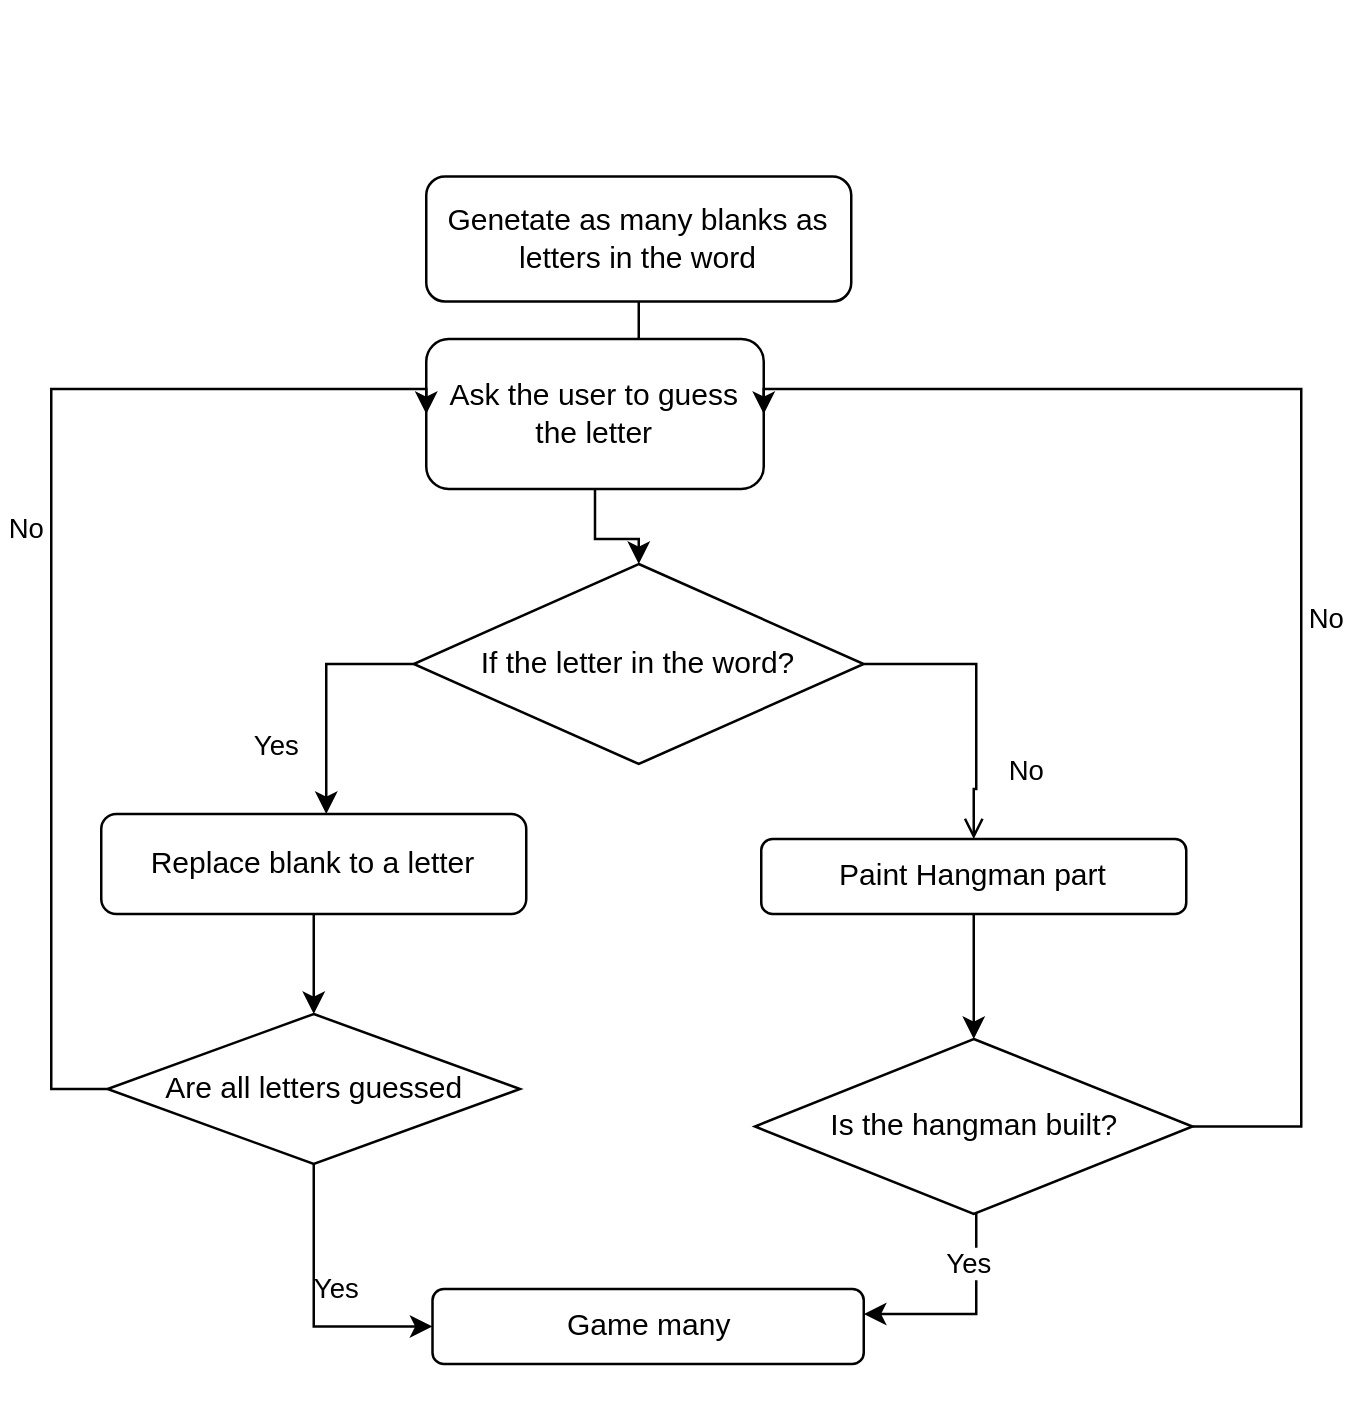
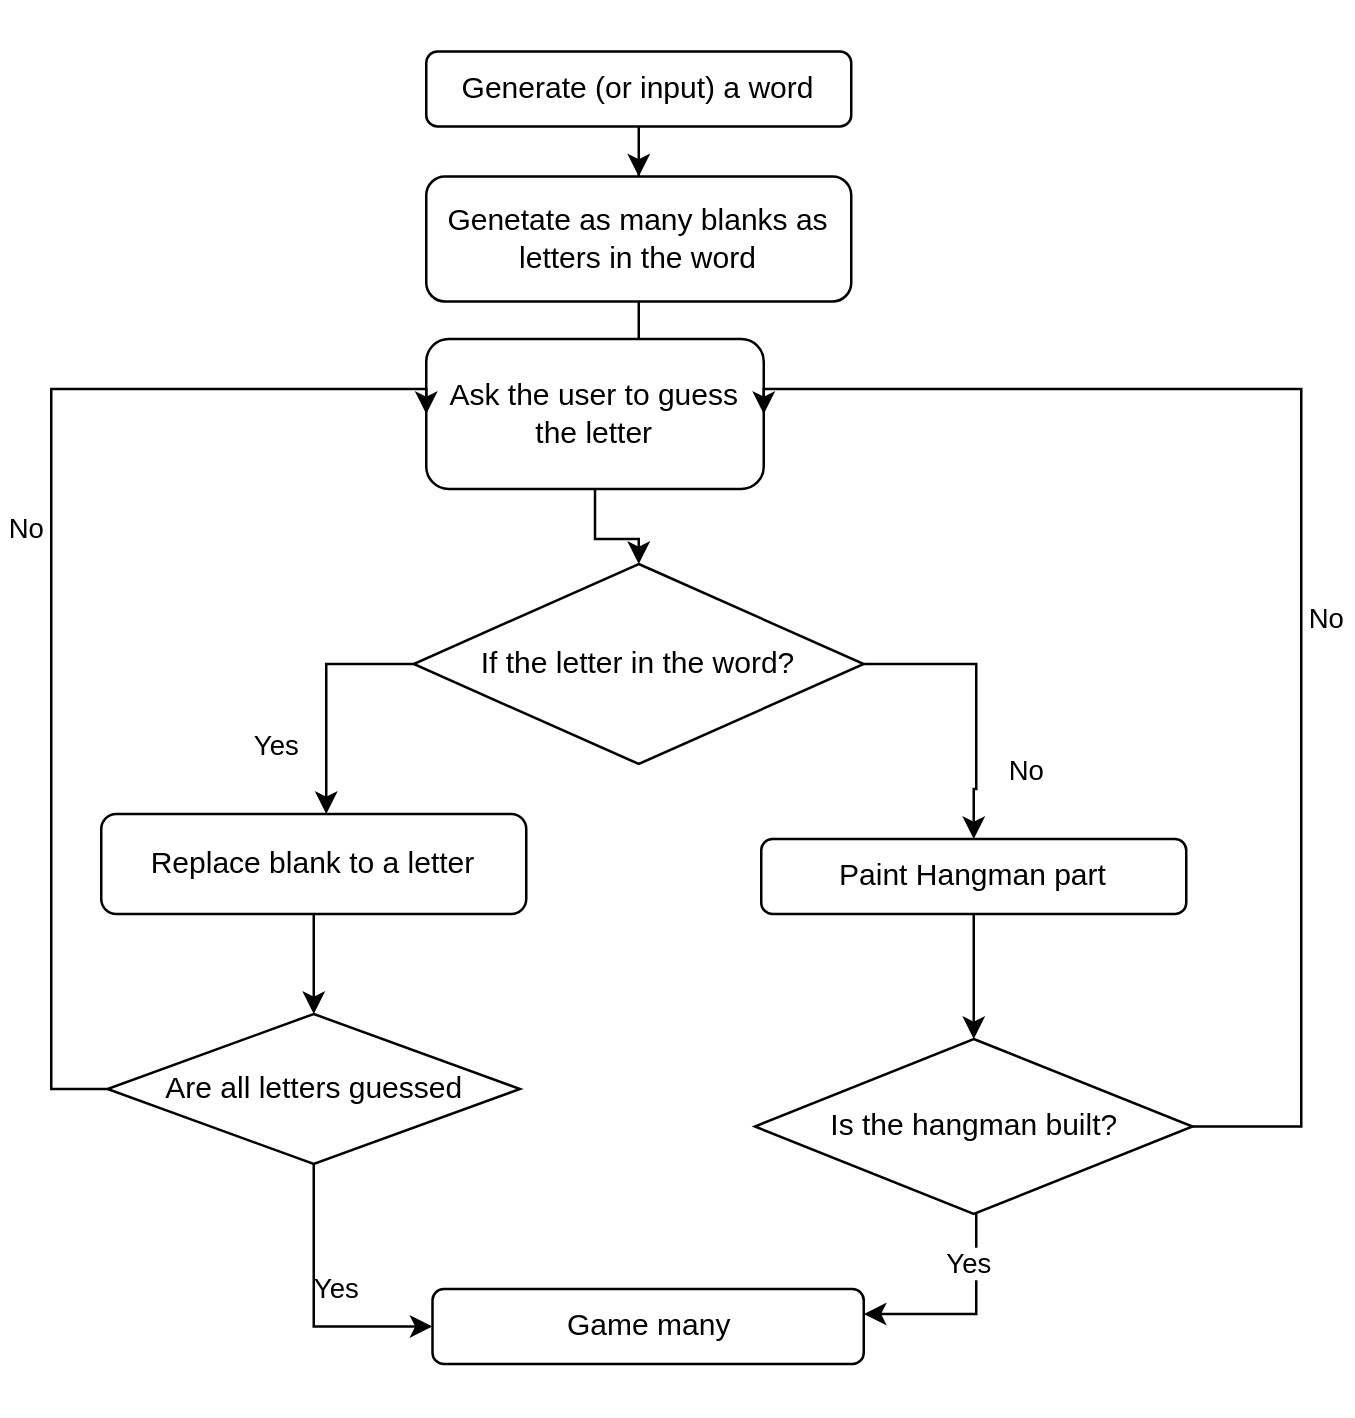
none -> (639, 89)
none -> (639, 159)
(974, 824) -> (974, 820)
